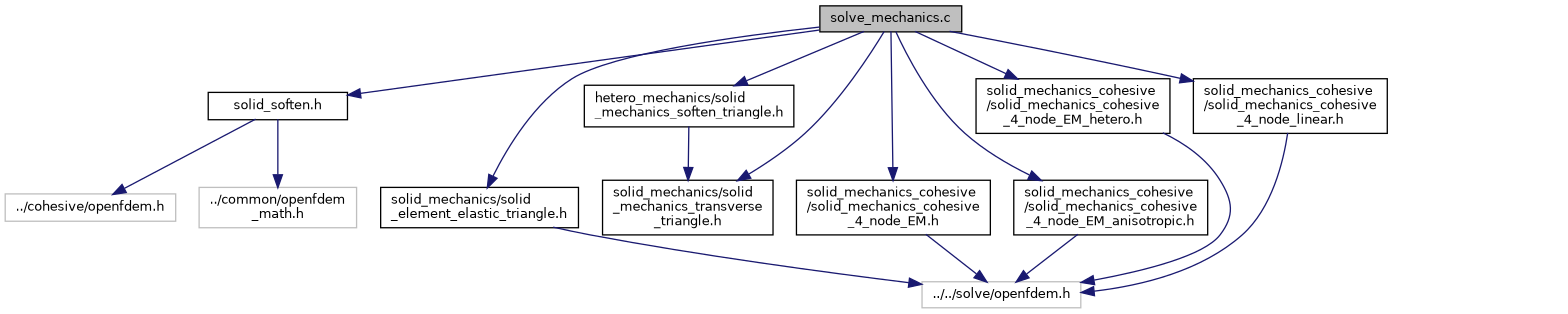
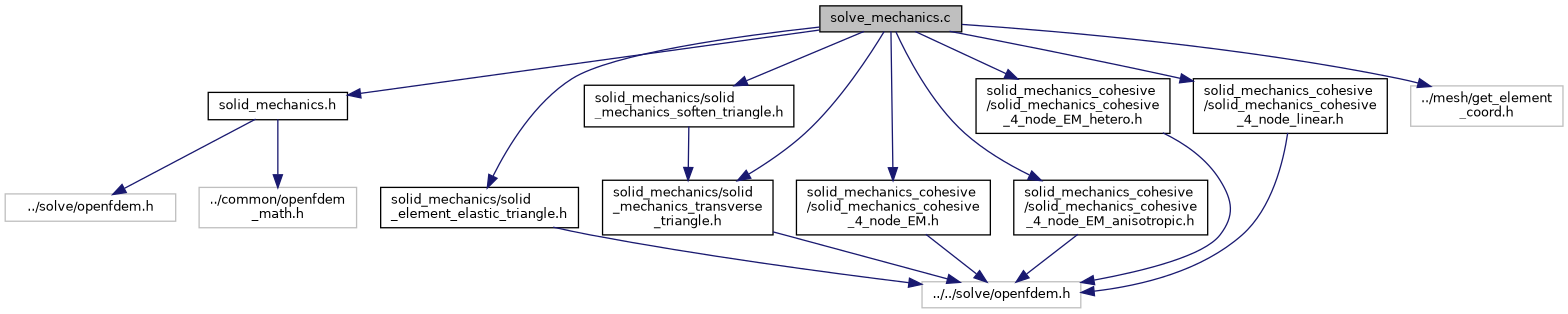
(278, 106) -> (278, 106)
(689, 106) -> (689, 106)
none -> (1487, 106)
(90, 208) -> (90, 208)
none -> (860, 255)
